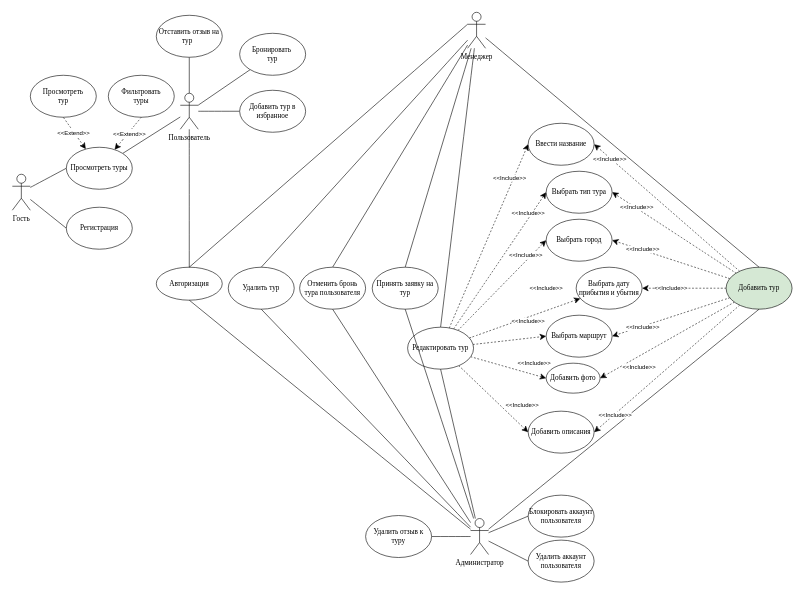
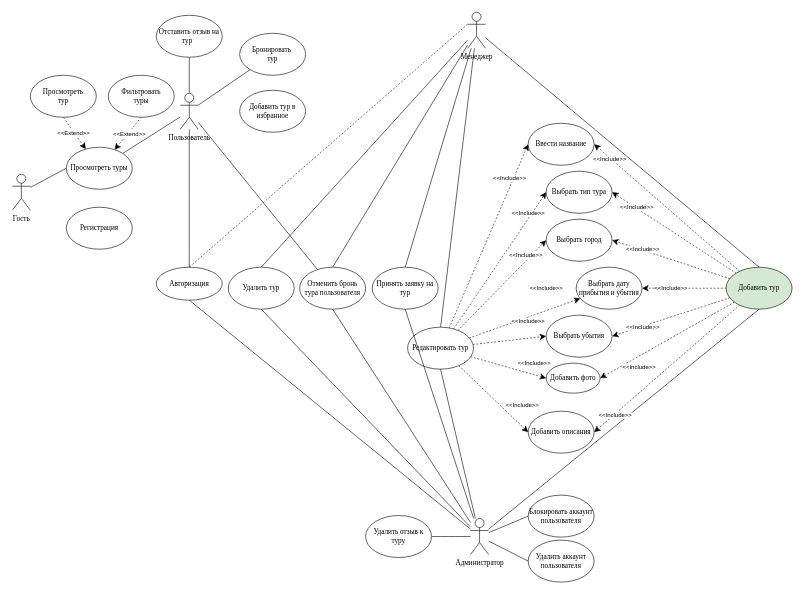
(220, 111) -> (259, 197)
(328, 146) -> (328, 146)
(48, 214) -> none
(579, 336) -> (579, 336)
